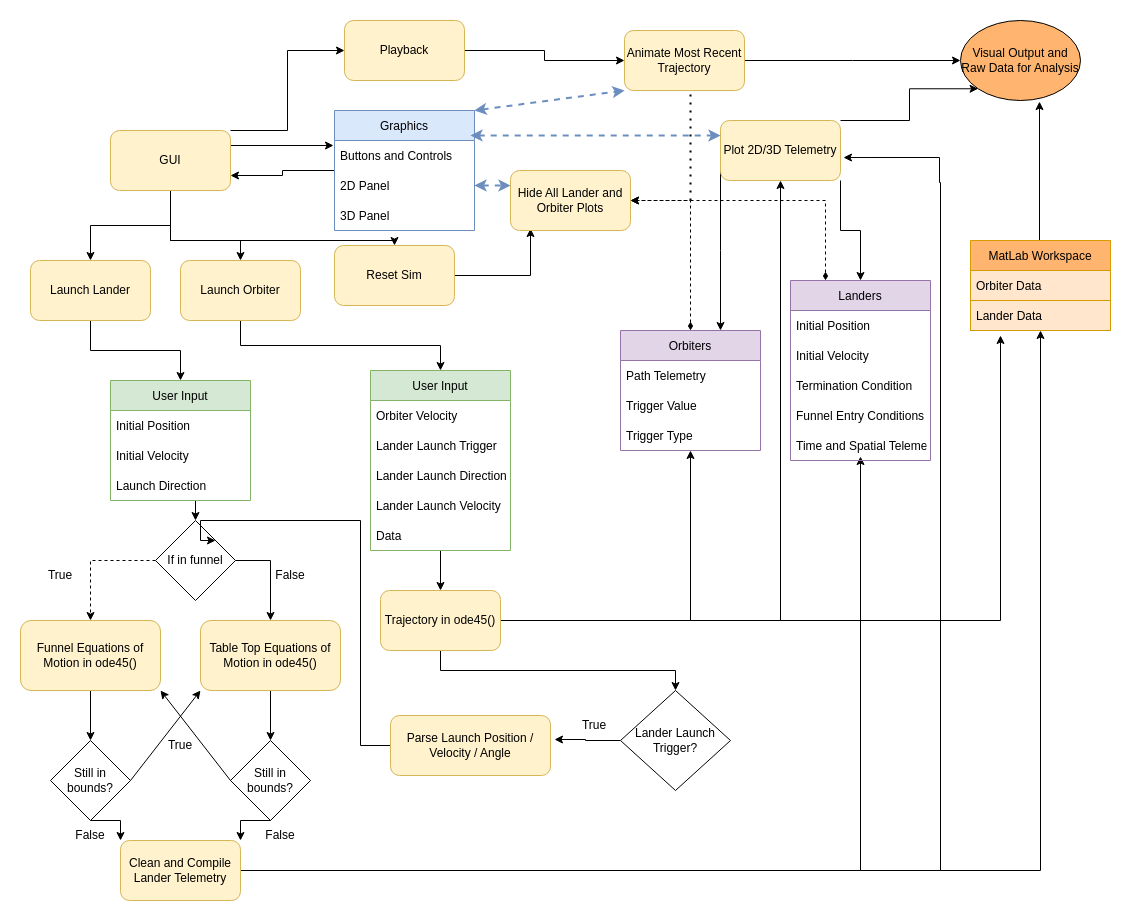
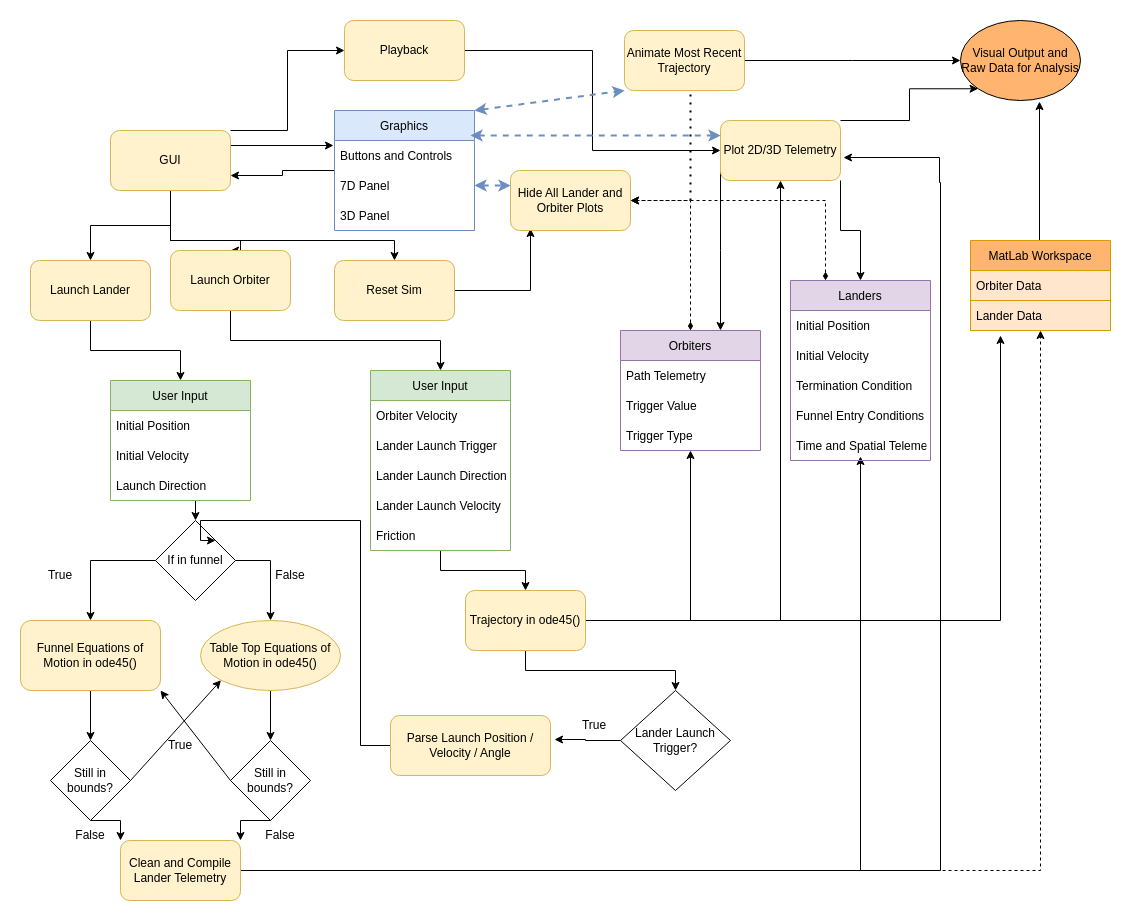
(575, 61) -> (593, 138)
(364, 186) -> (364, 186)
(395, 276) -> (395, 291)
(241, 291) -> (231, 281)
(389, 536) -> (400, 536)
(97, 561) -> (97, 561)
(441, 621) -> (526, 621)
(1041, 653) -> (1041, 653)
(271, 656) -> (271, 656)
